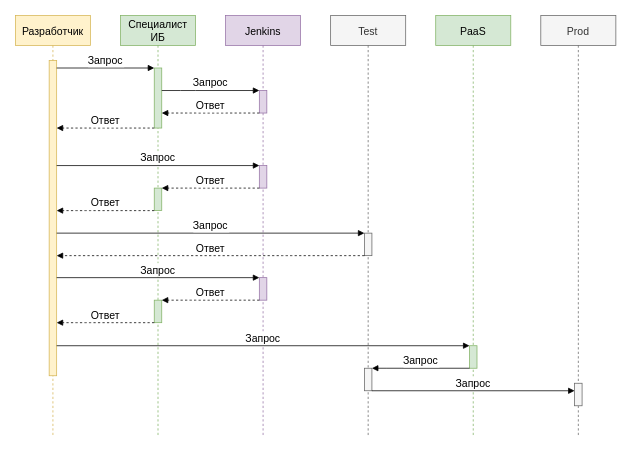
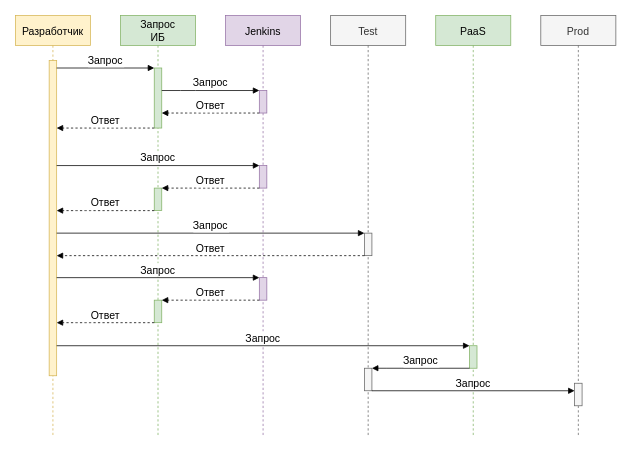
(158, 25) -> (158, 25)
